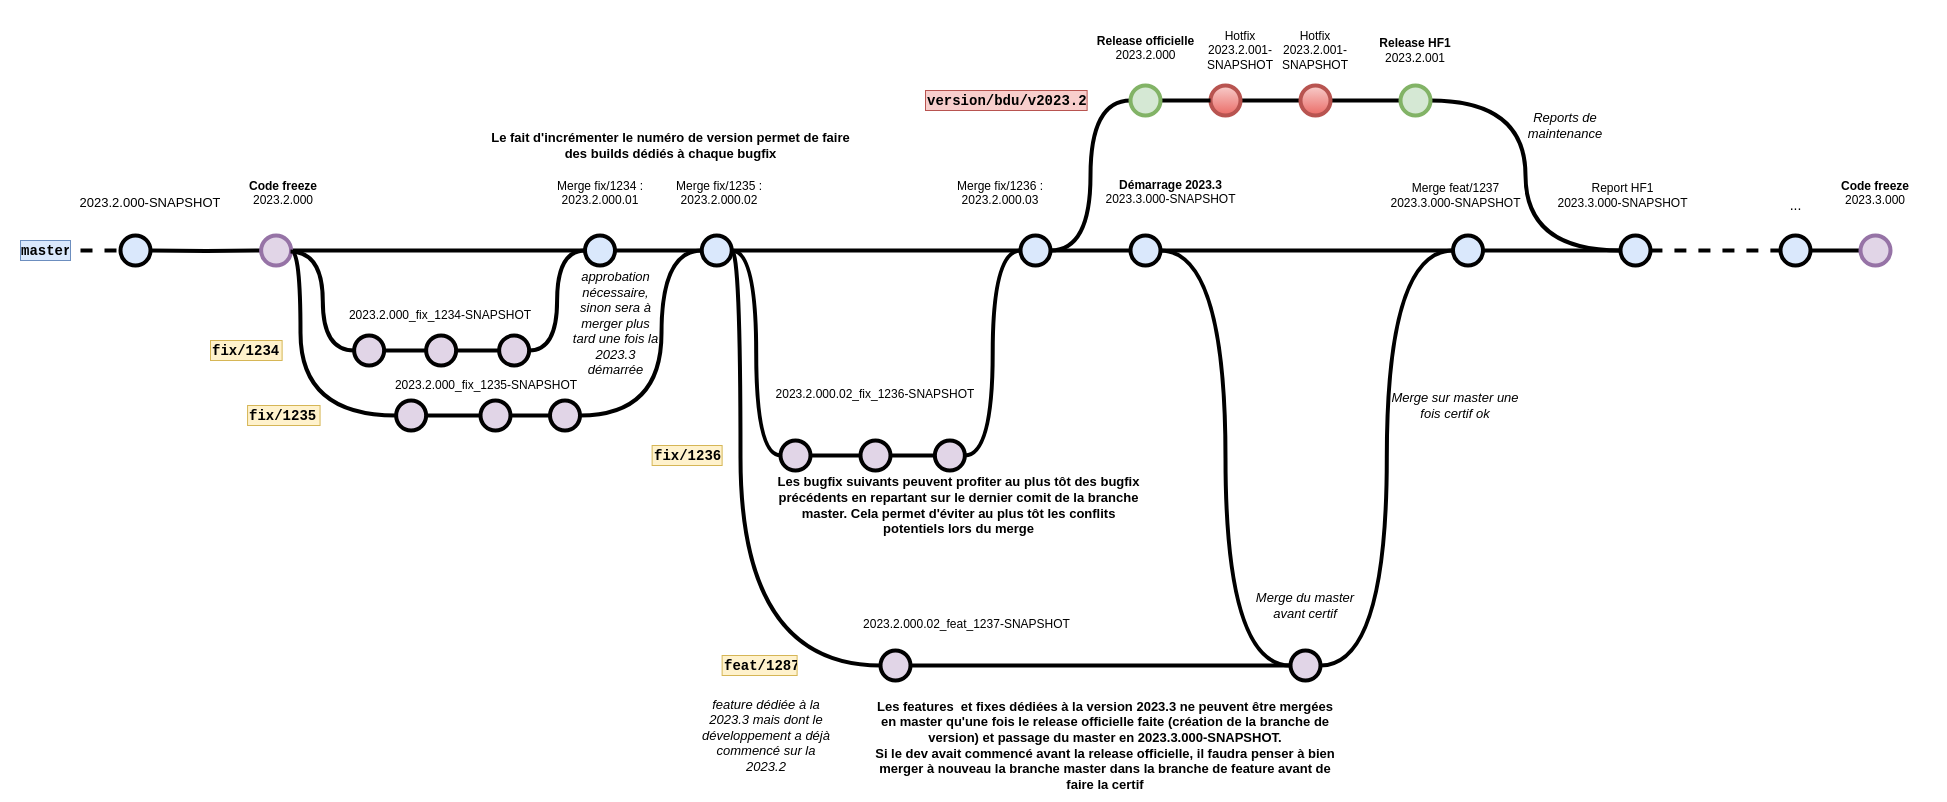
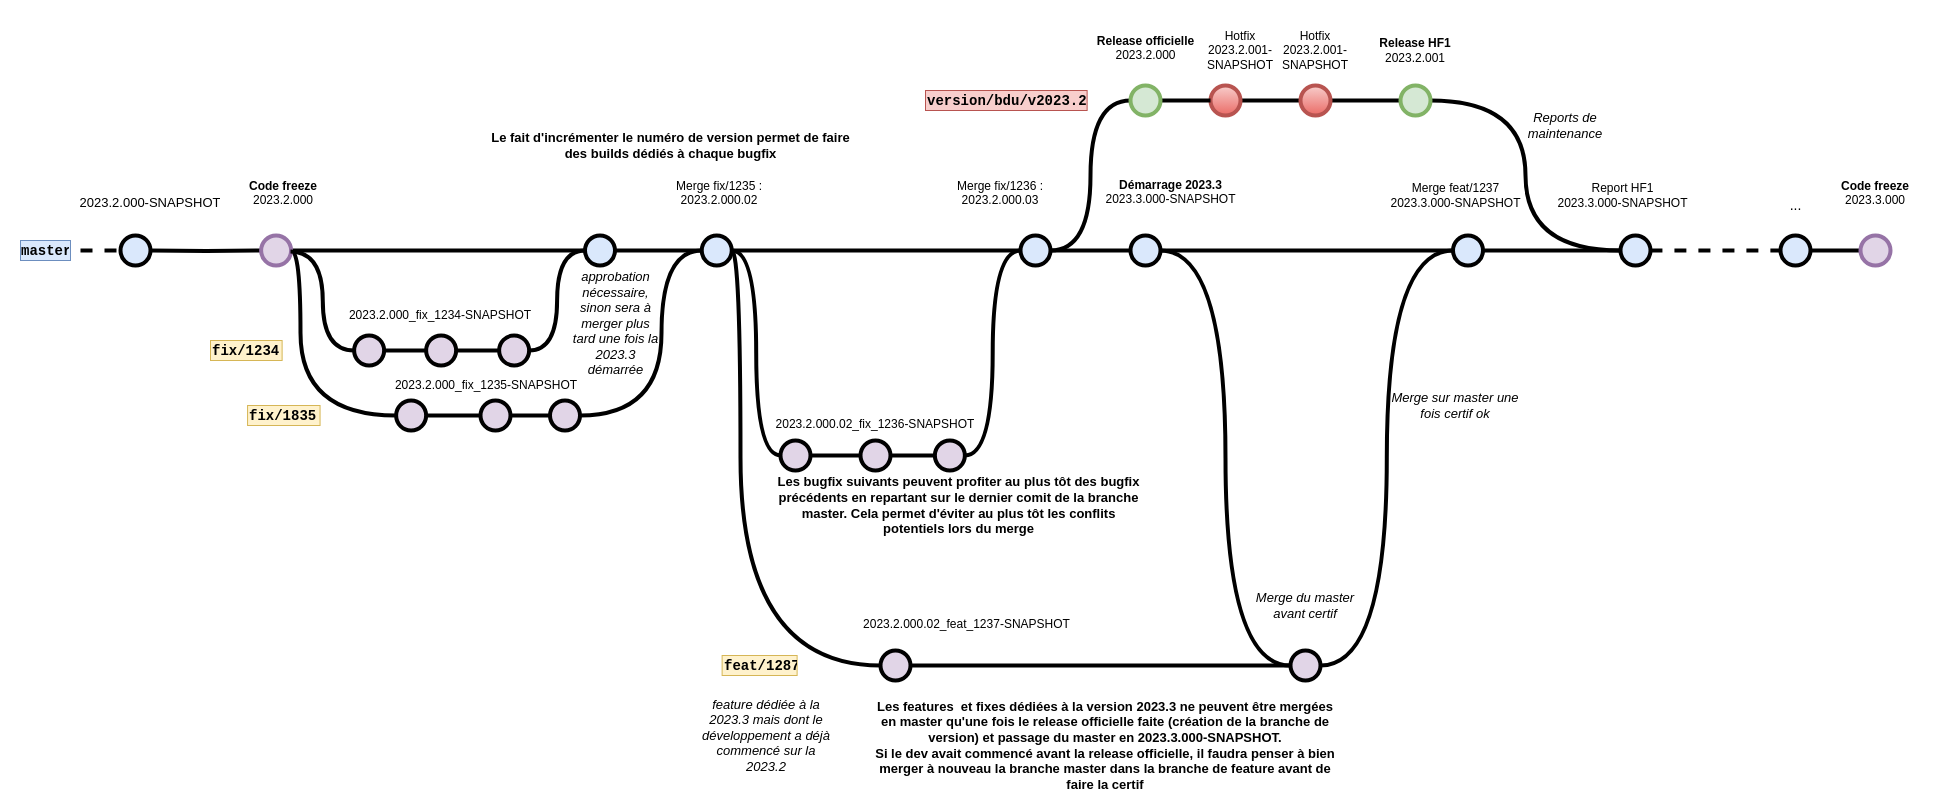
(600, 201) -> none
(875, 391) -> (875, 421)
(279, 416) -> (279, 416)
(687, 456) -> none
